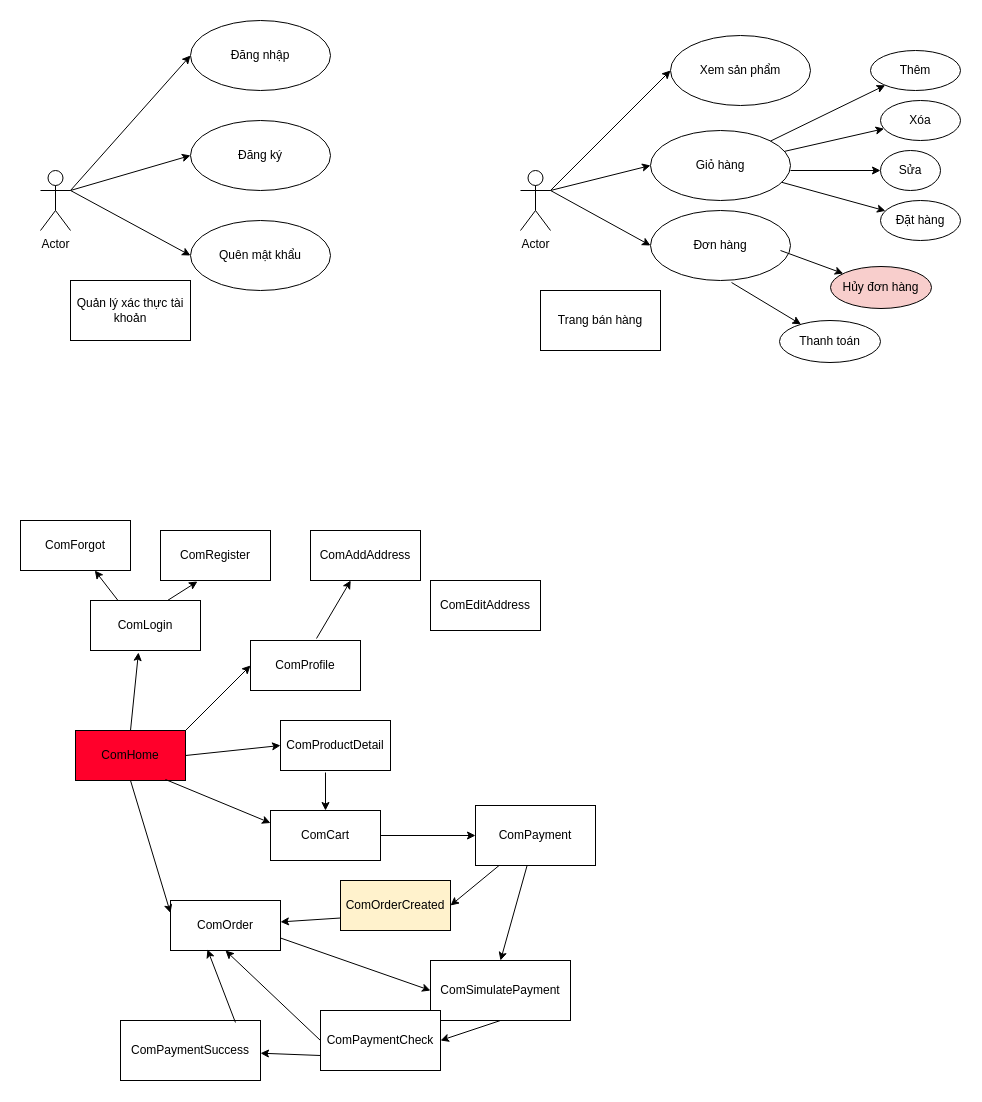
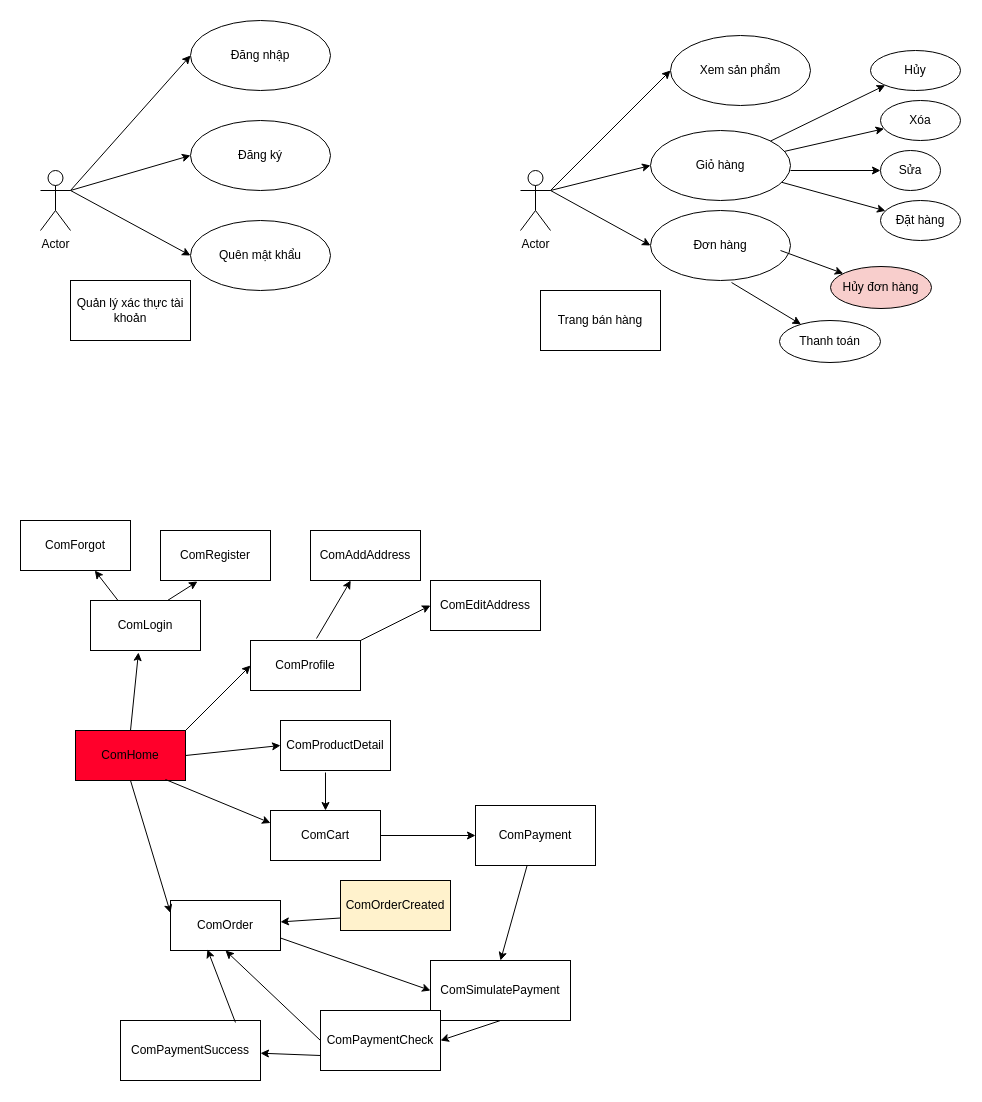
(916, 71) -> (916, 71)
none -> (392, 625)
(477, 883) -> none
